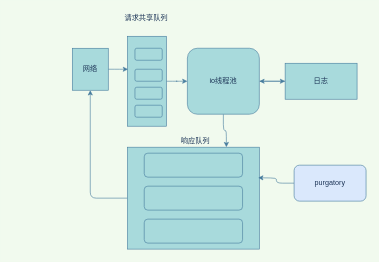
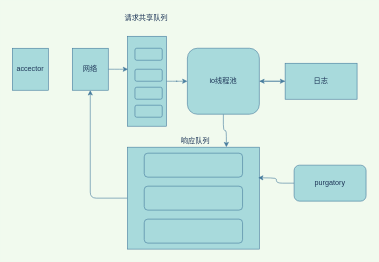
none -> (30, 69)
(330, 183) -> (330, 183)
